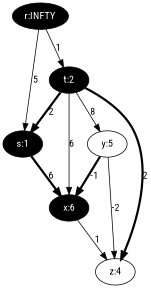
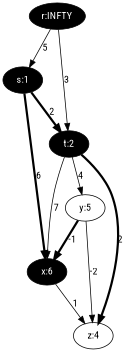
(58, 48) -> (66, 80)
(48, 109) -> (44, 109)
(93, 112) -> (80, 176)
(72, 144) -> (56, 208)
